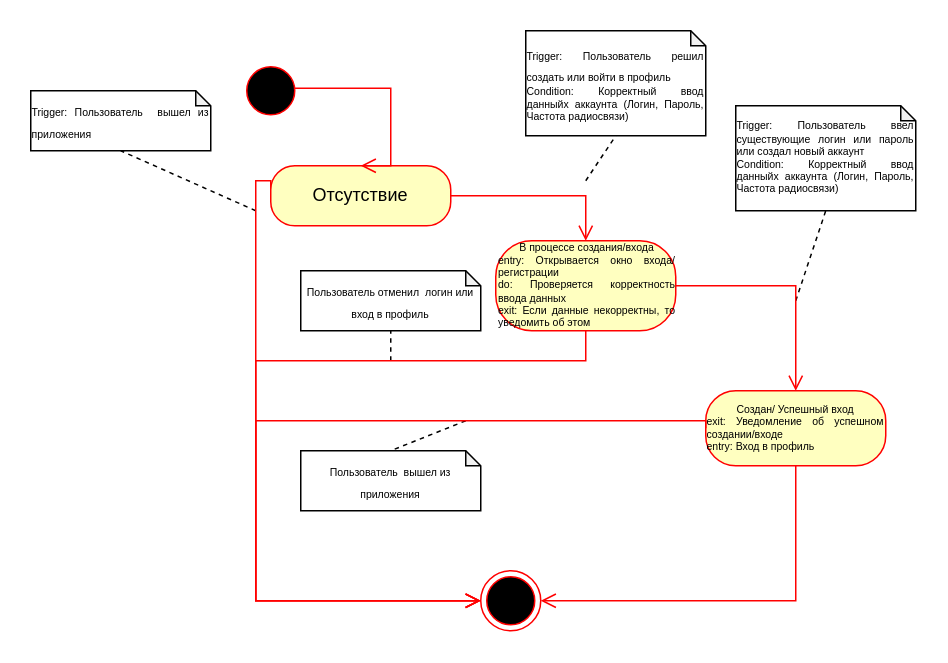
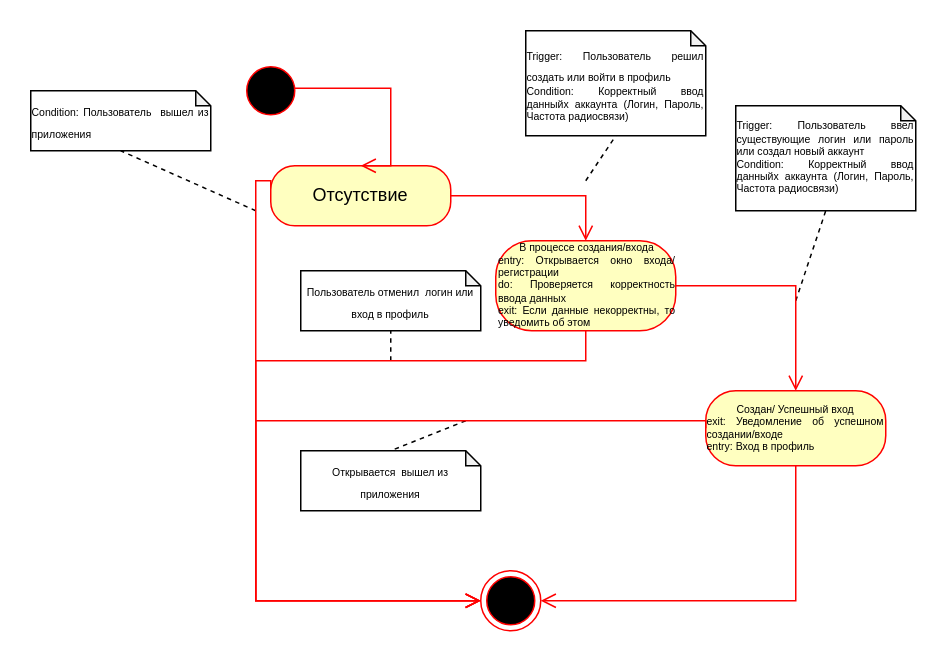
(121, 121) -> (121, 121)
(391, 481) -> (391, 481)
